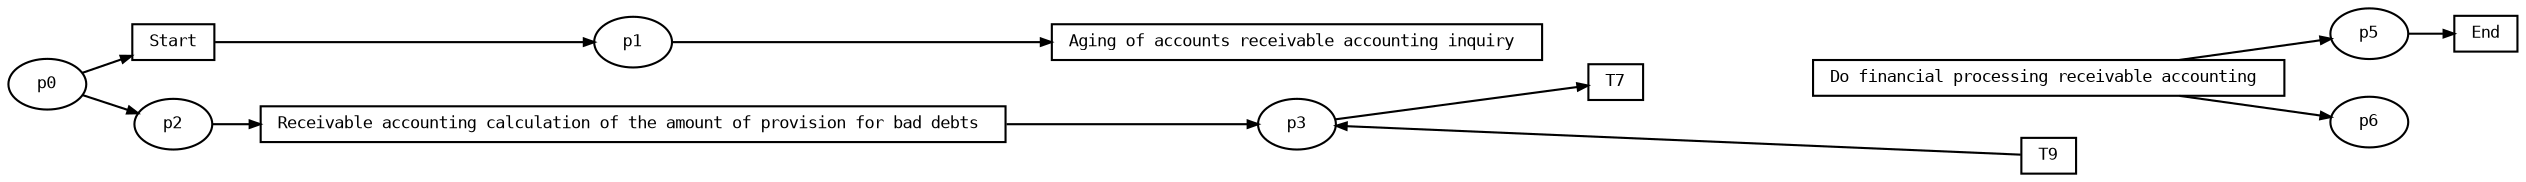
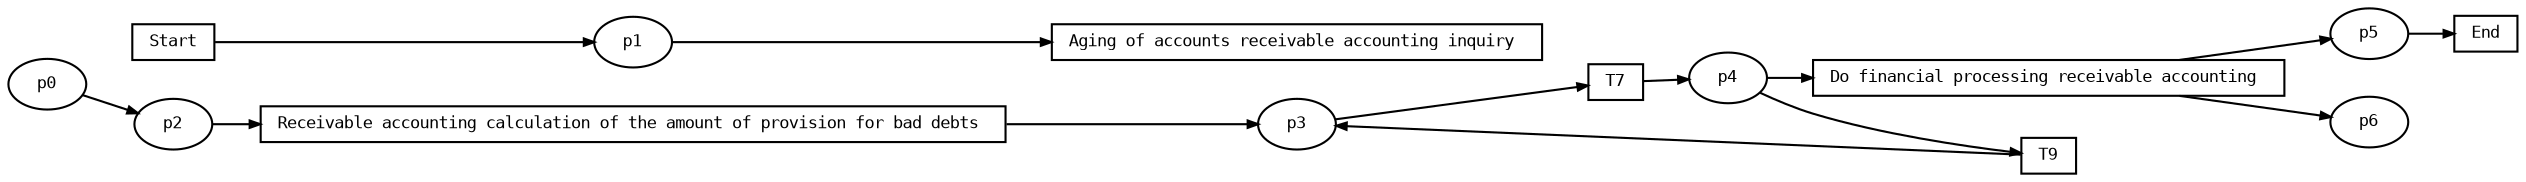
(102, 66) -> none
none -> (1728, 78)
